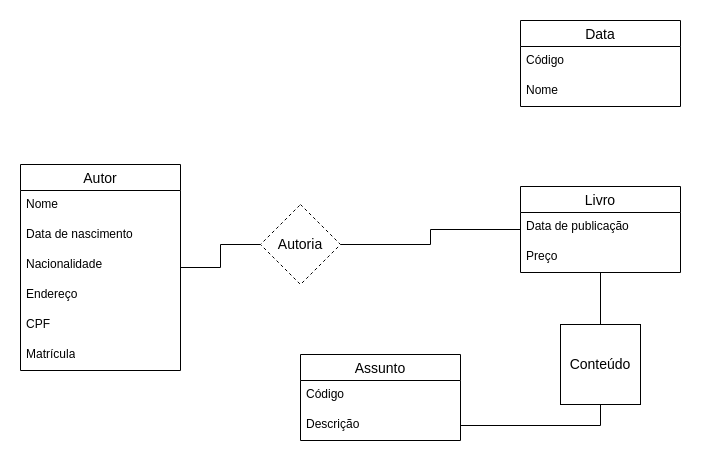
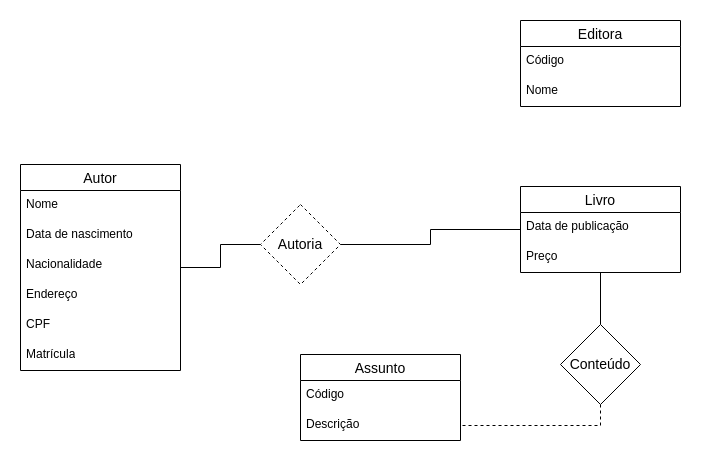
(600, 34) -> (600, 34)
(601, 365) -> (601, 365)
(542, 426) -> (542, 426)
